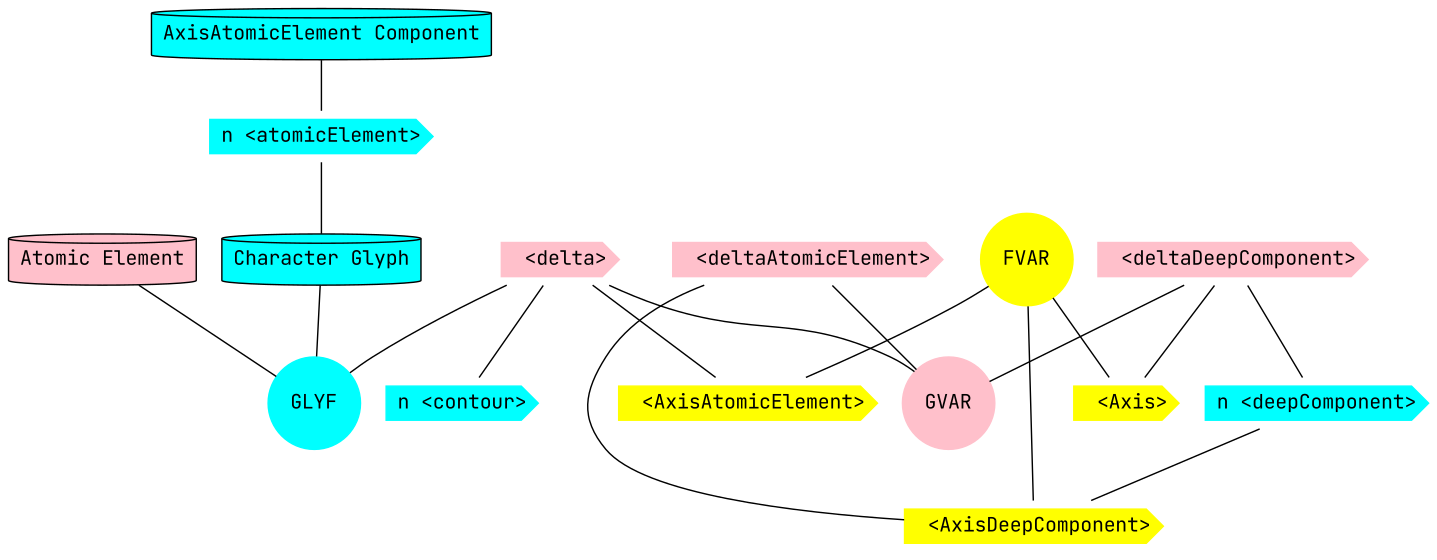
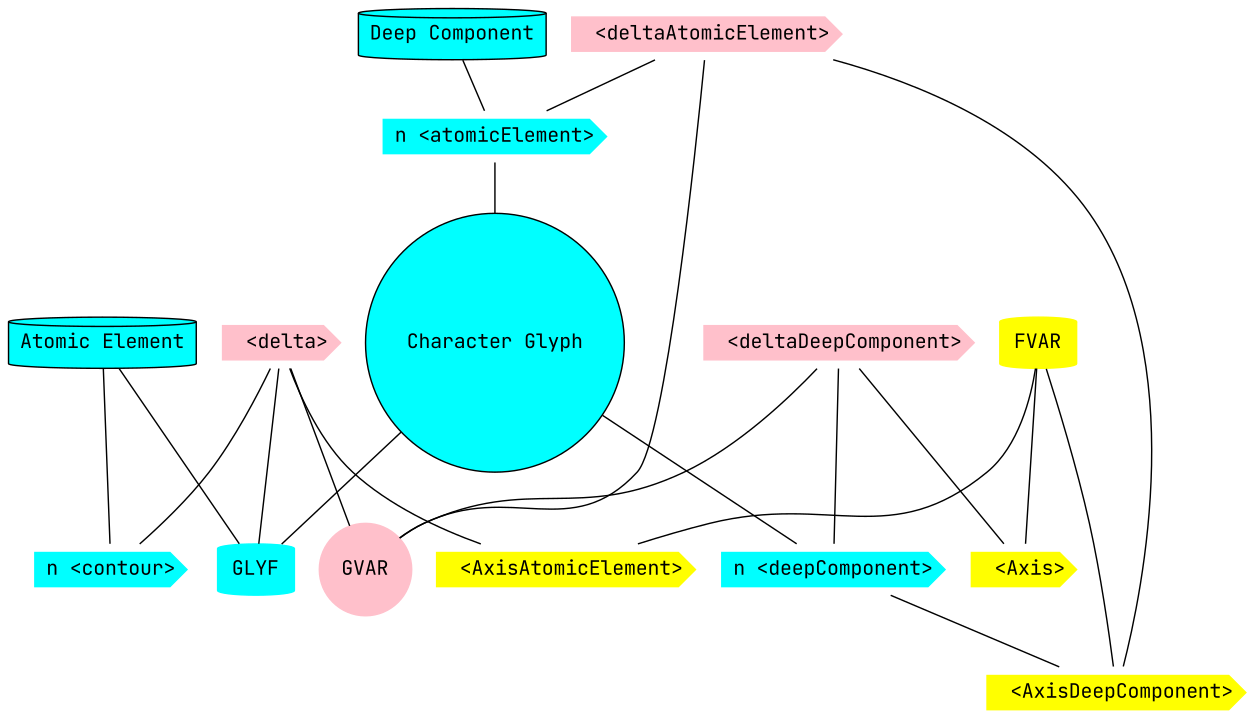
(321, 34) -> (452, 34)
none -> (601, 85)
(102, 260) -> (102, 343)
(321, 260) -> (495, 343)
(1027, 260) -> (1038, 343)
(314, 403) -> (256, 570)
none -> (107, 456)
none -> (700, 480)
